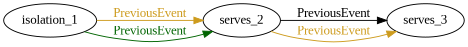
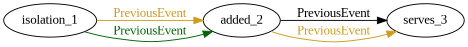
(242, 20) -> (242, 20)
